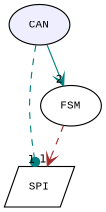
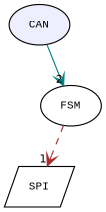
(30, 101) -> none
